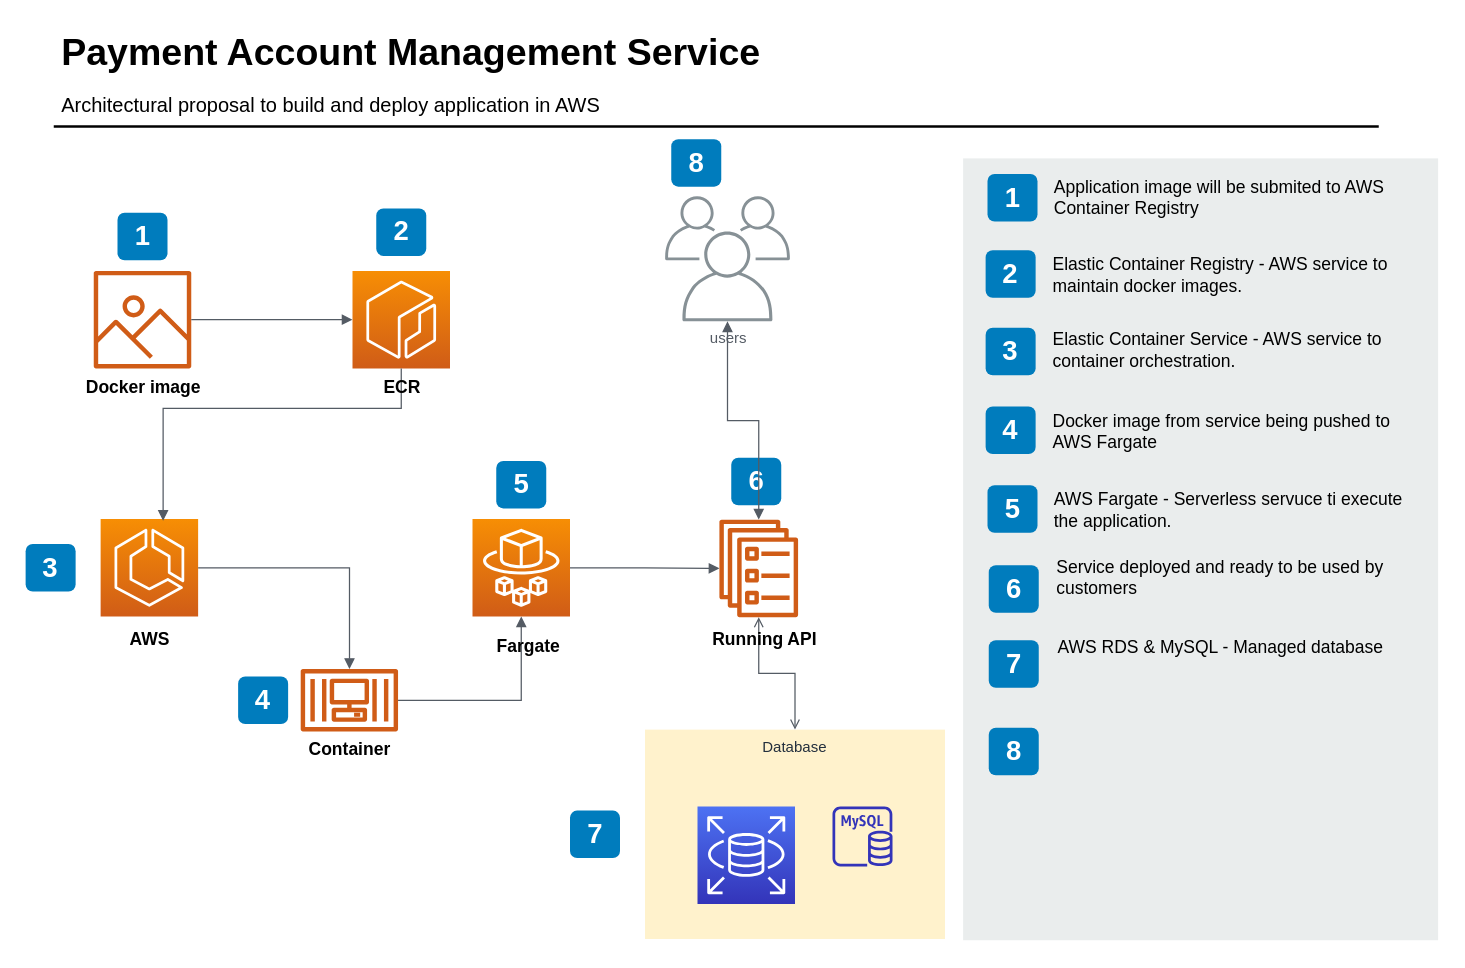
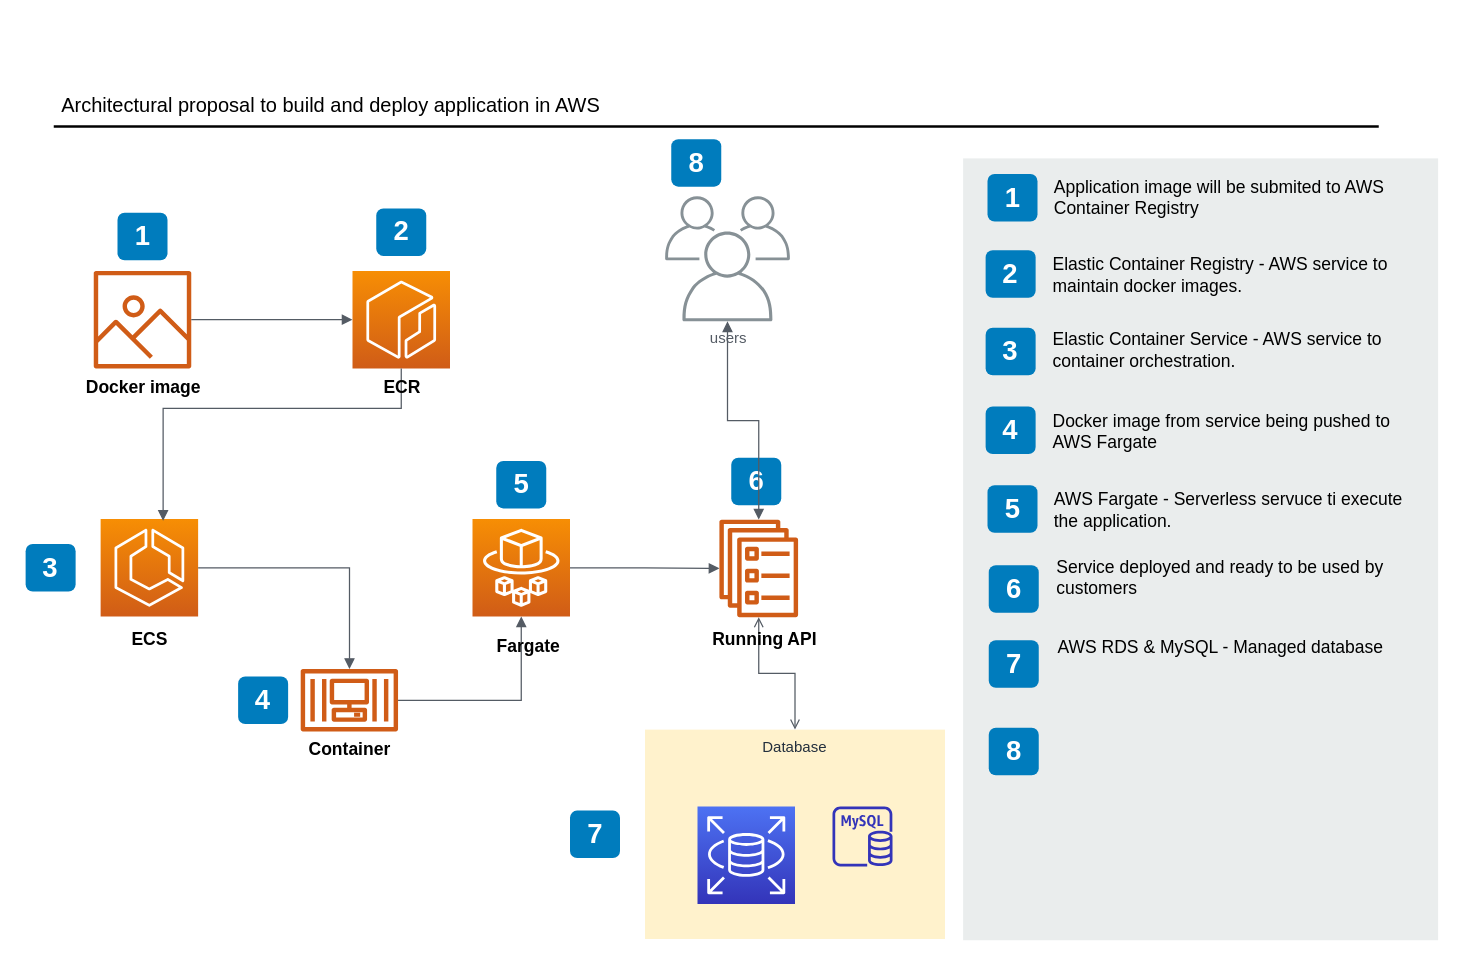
(415, 51) -> none
(150, 636) -> (150, 636)
